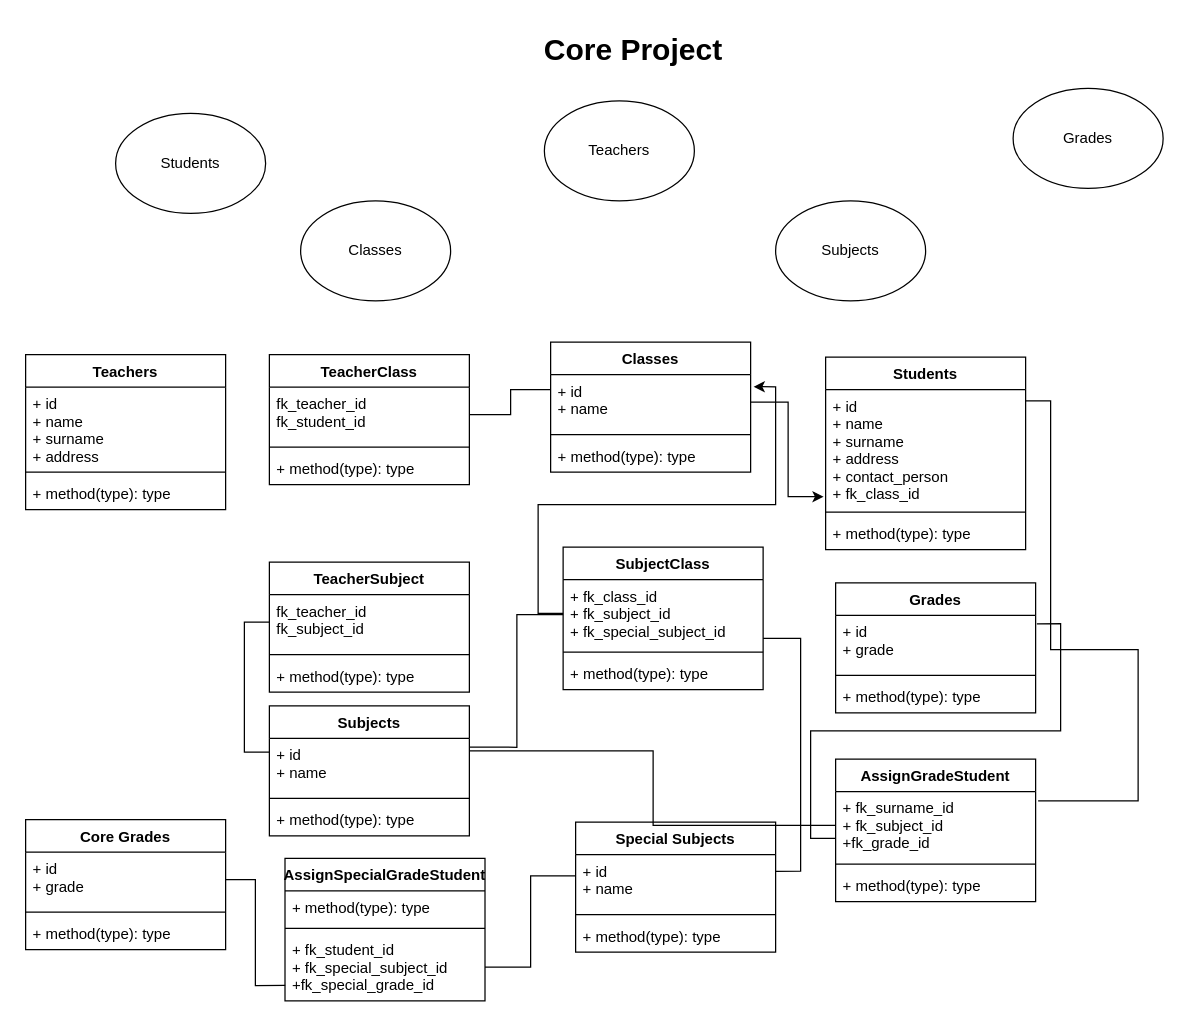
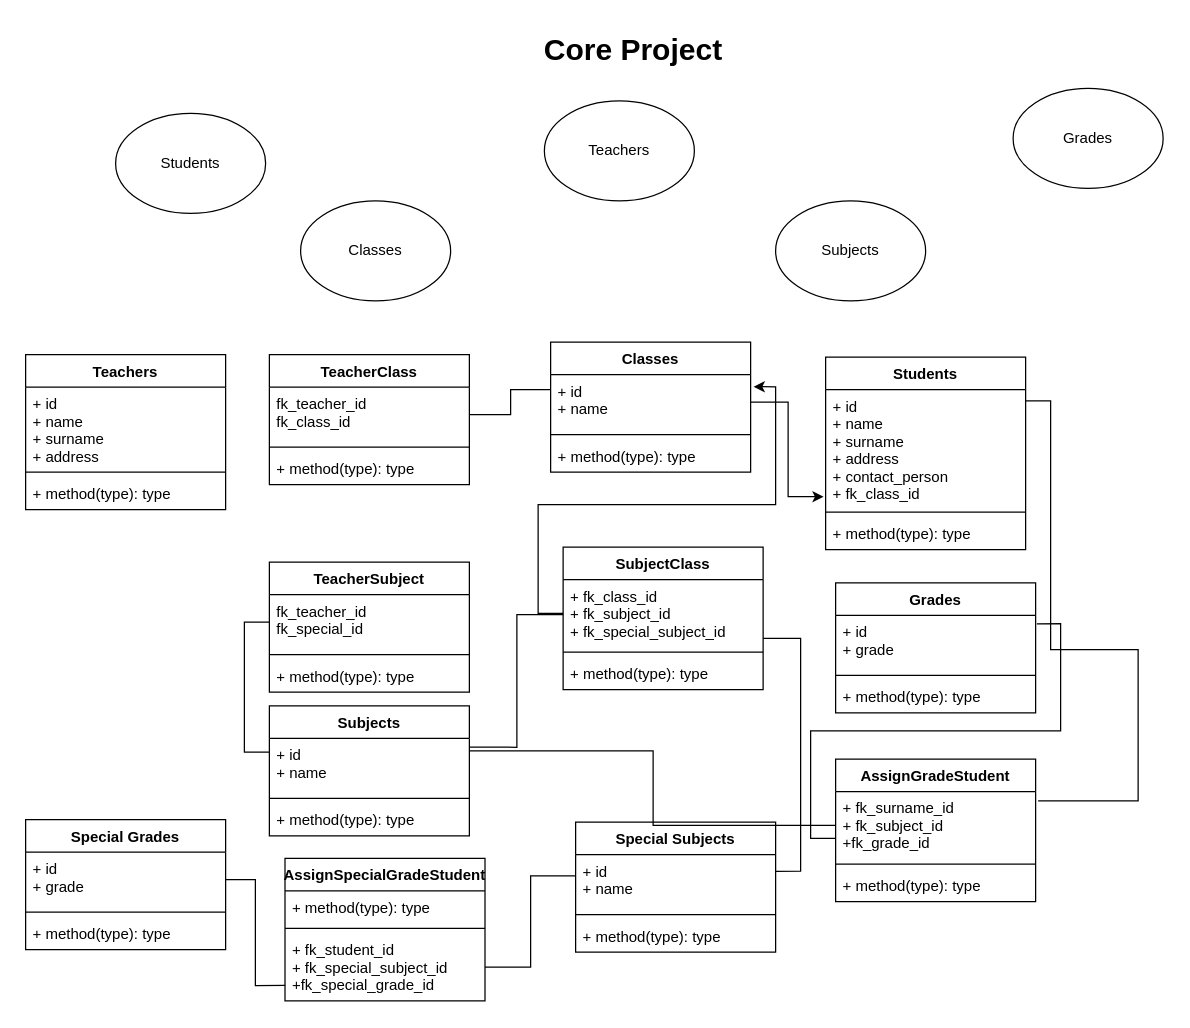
(329, 404) -> (329, 404)
(329, 611) -> (329, 611)
(125, 836) -> (125, 836)
